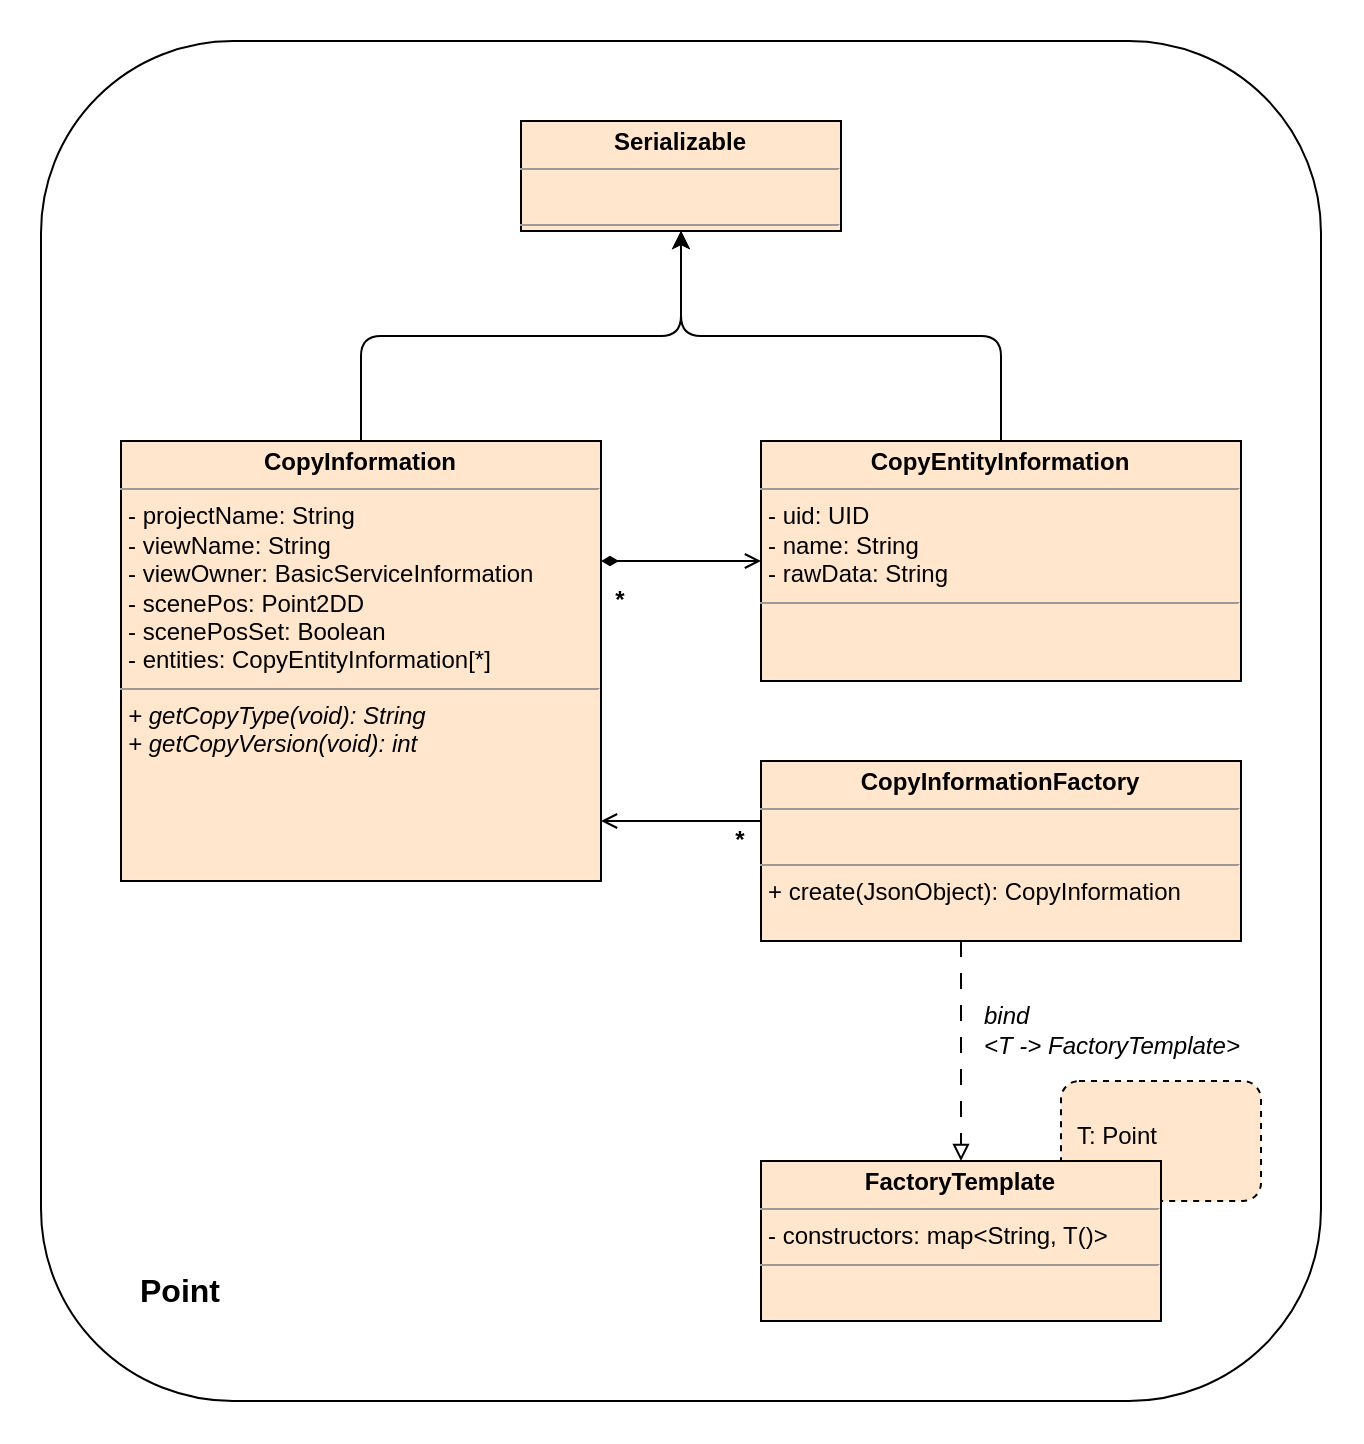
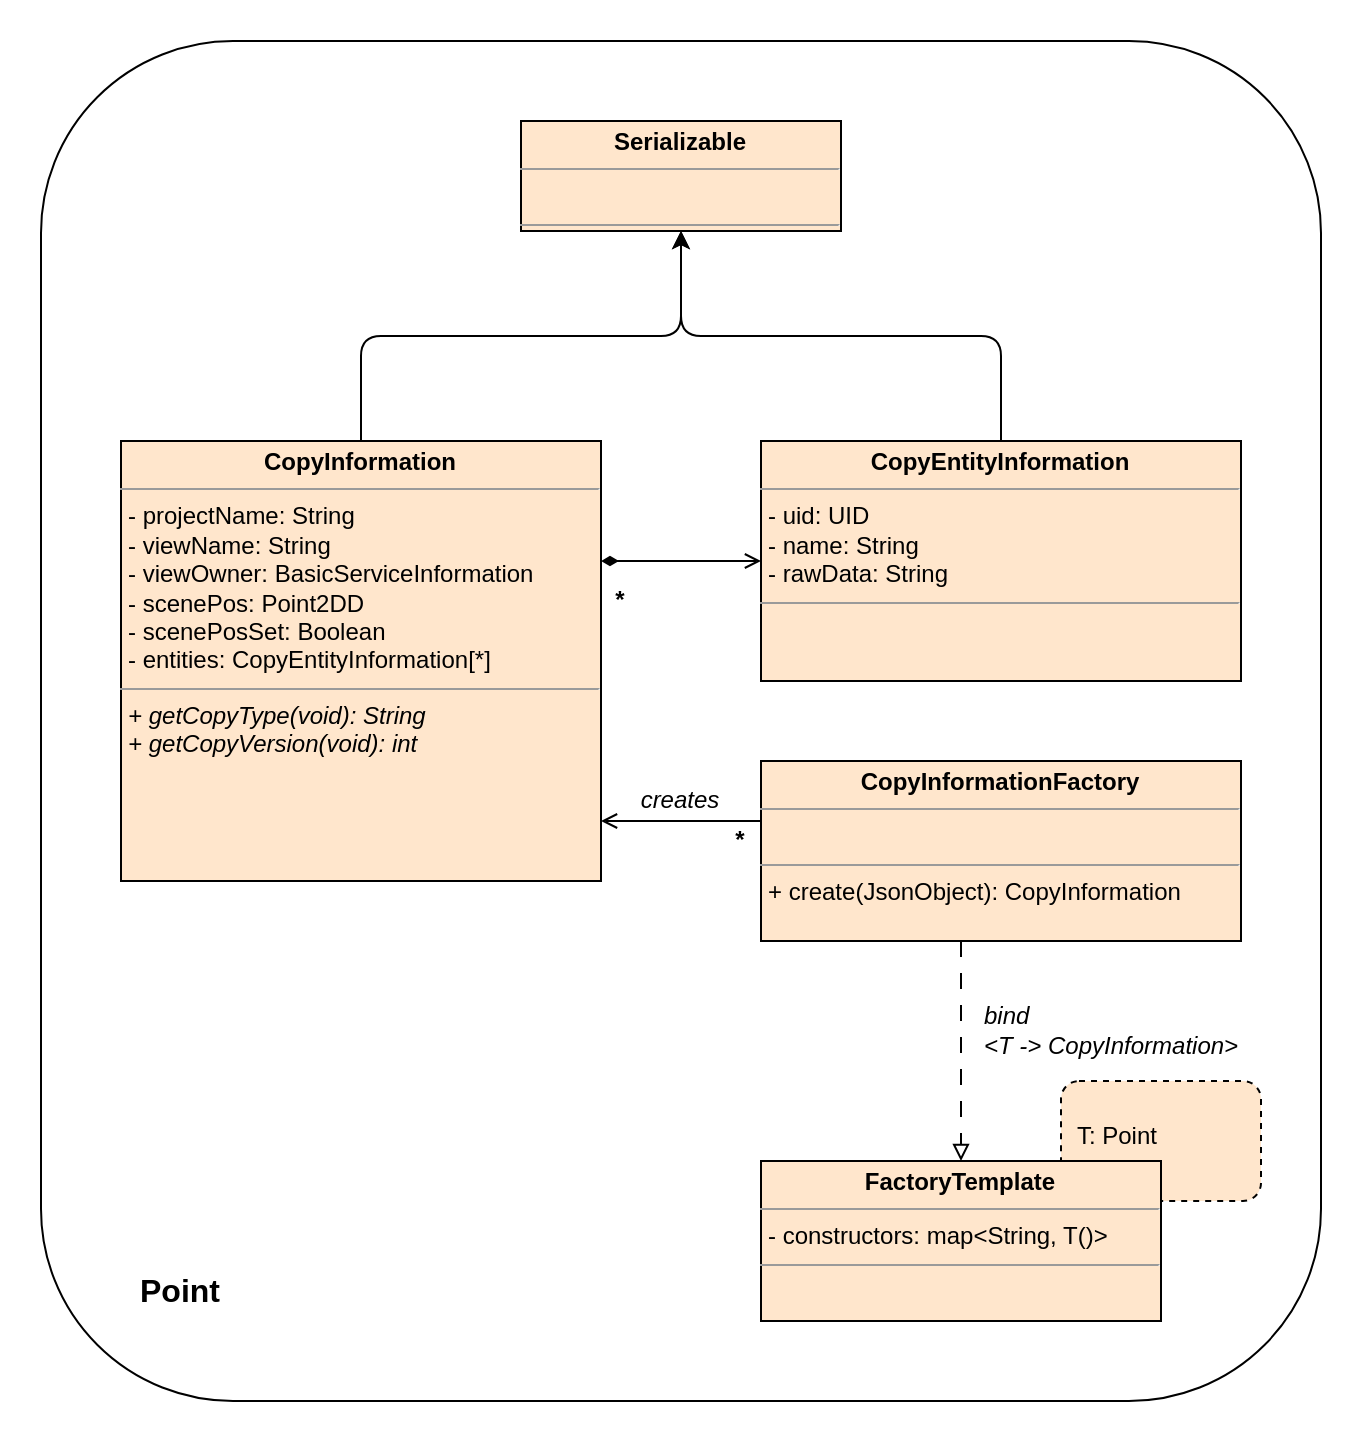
none -> (681, 801)
(1123, 1031) -> (1123, 1031)
